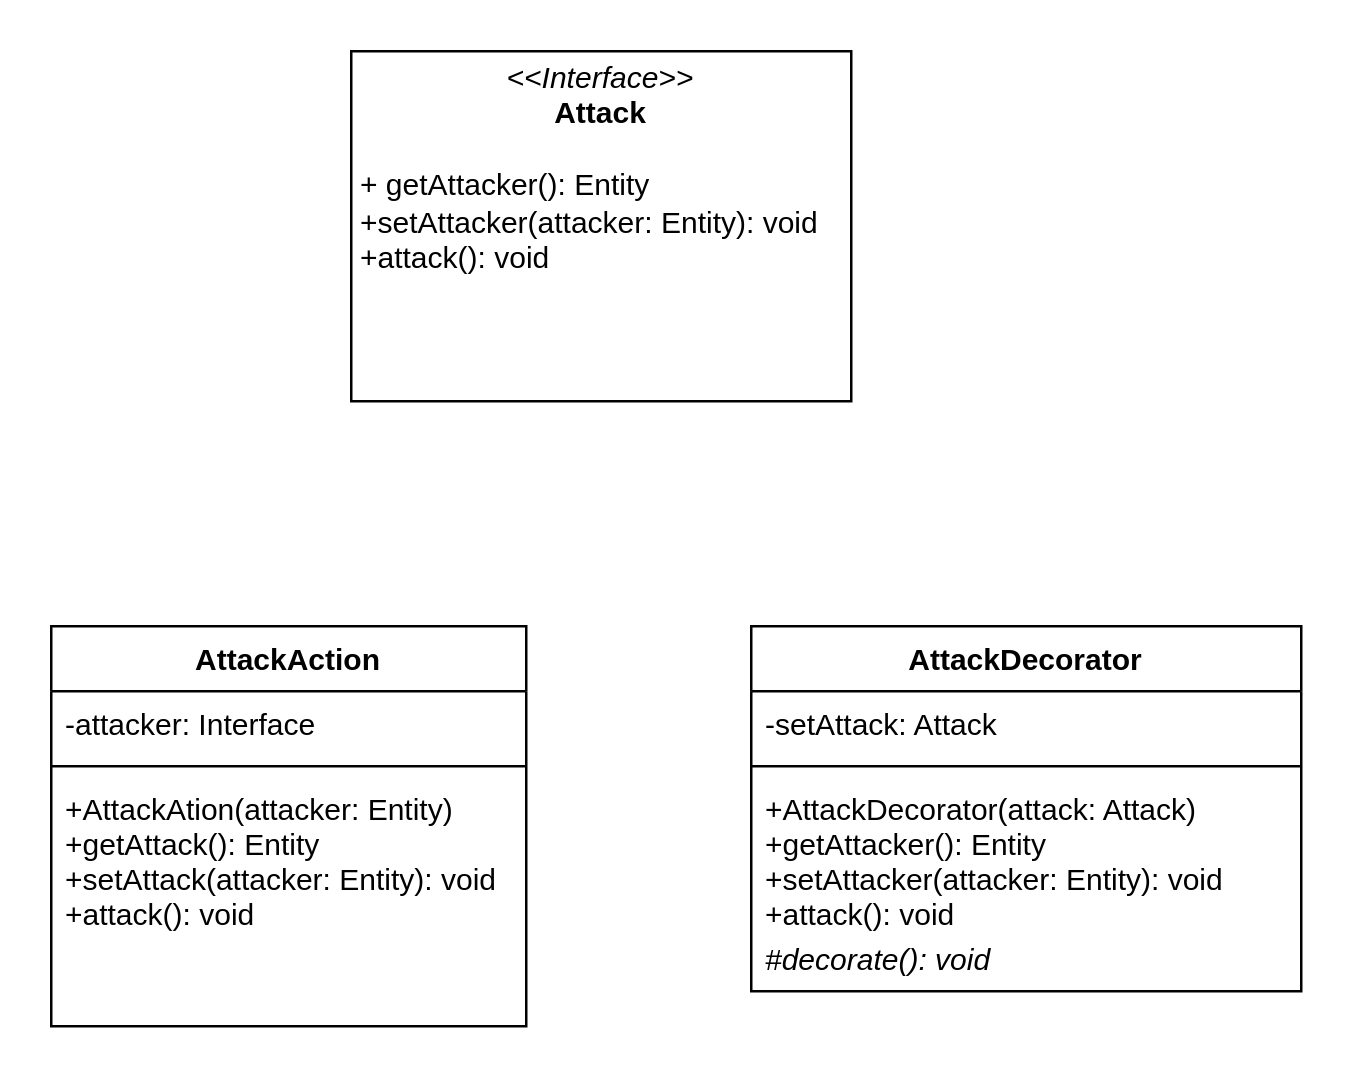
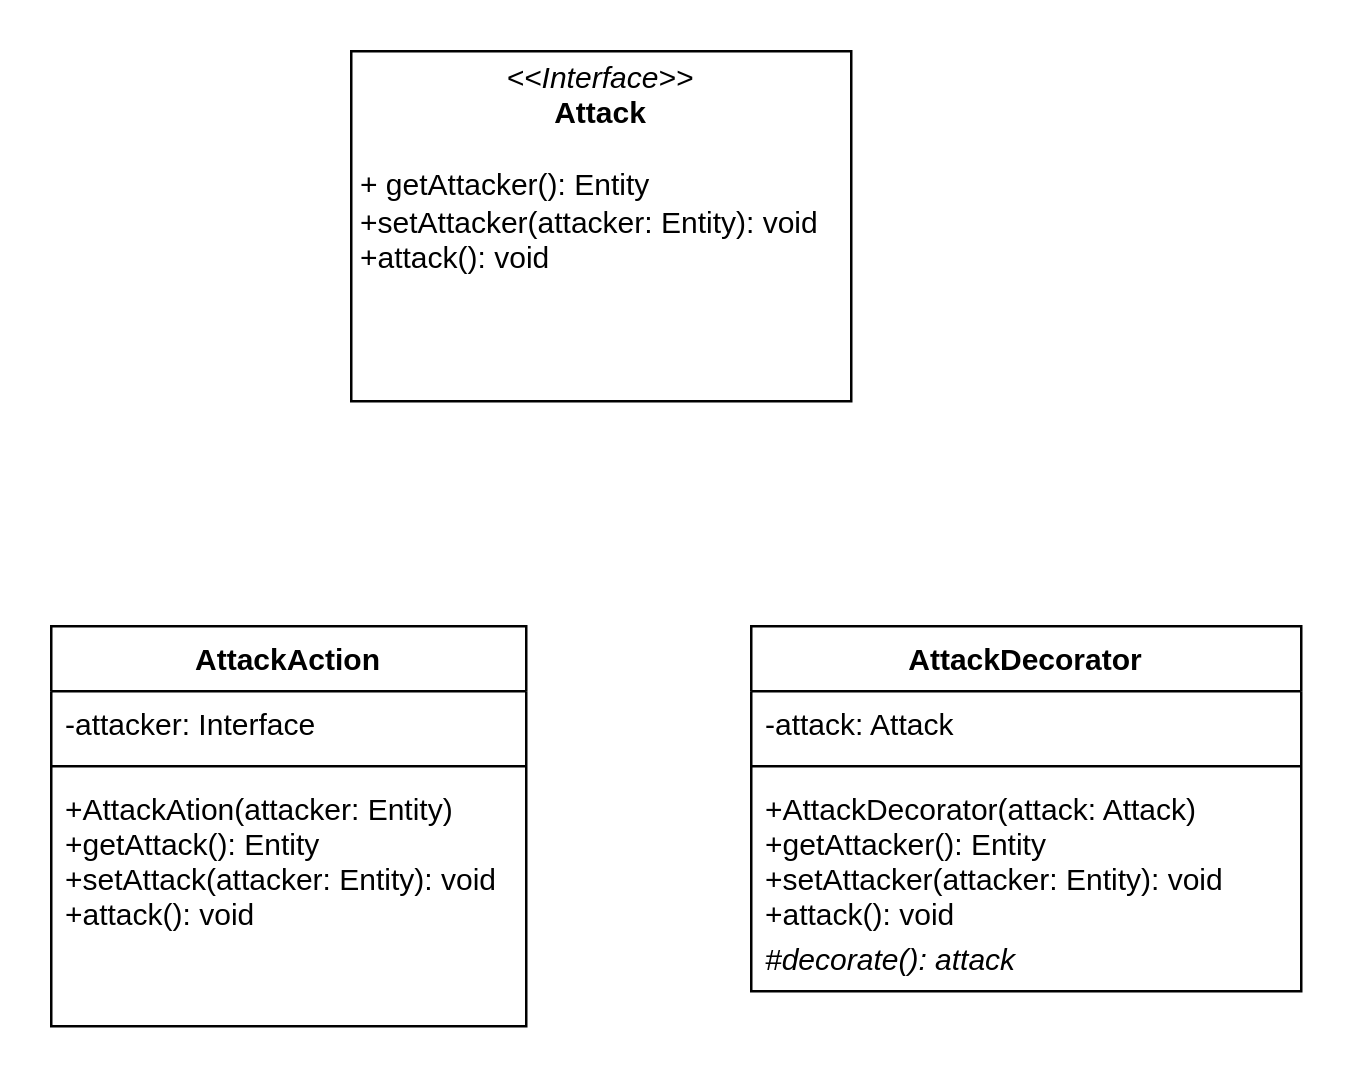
(908, 725) -> (883, 725)
(896, 960) -> (917, 960)
